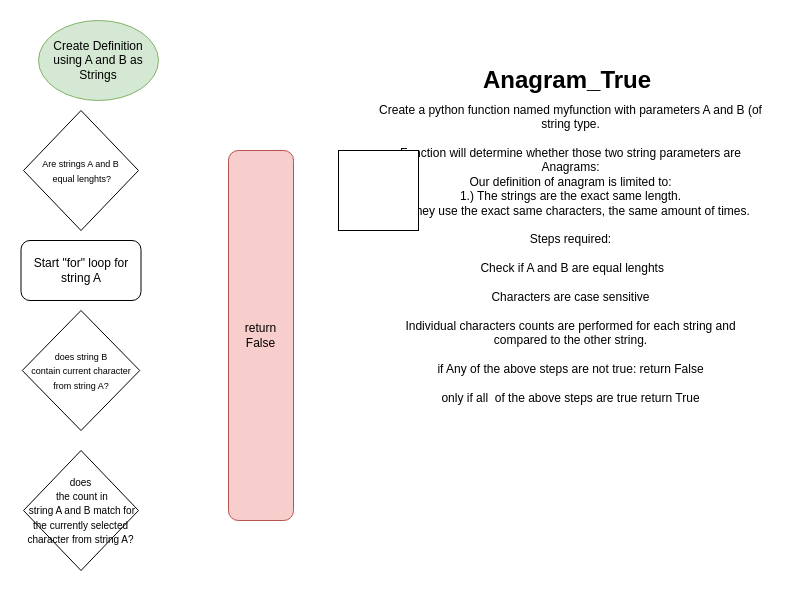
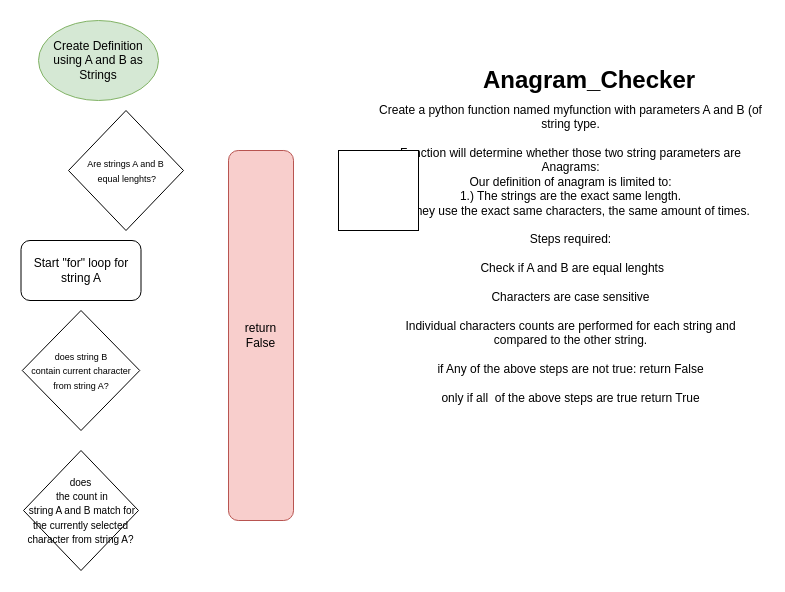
(524, 58) -> (534, 58)
(81, 171) -> (126, 171)
